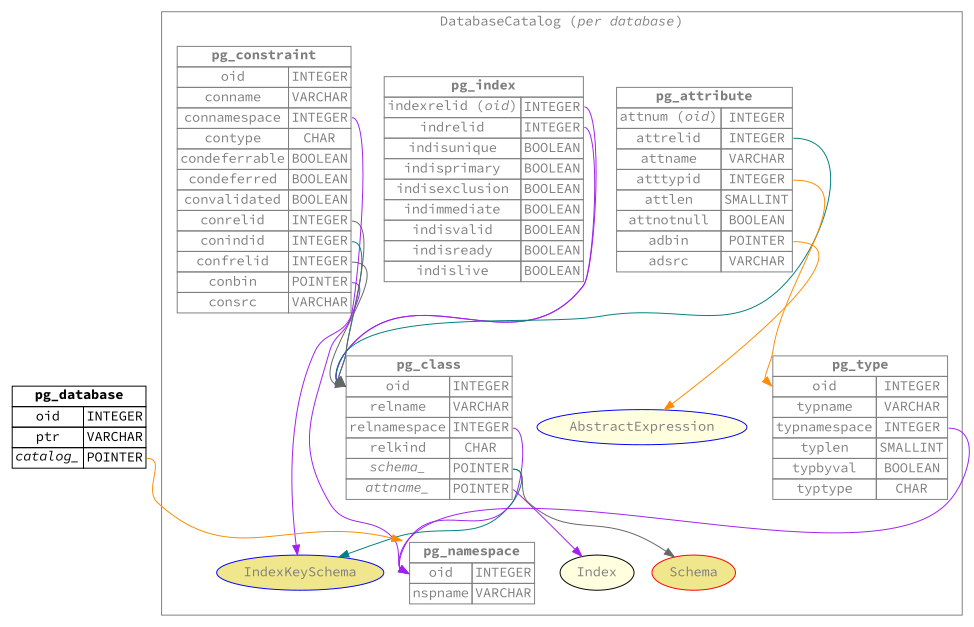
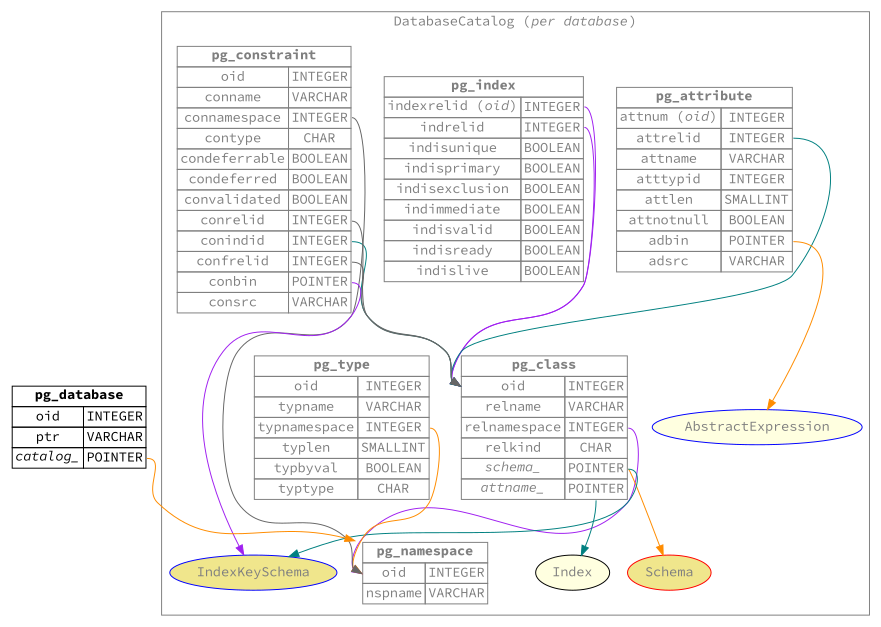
(797, 281) -> none
(330, 349) -> (245, 344)
(549, 523) -> (595, 513)
(577, 524) -> (645, 507)
(708, 524) -> (410, 518)
